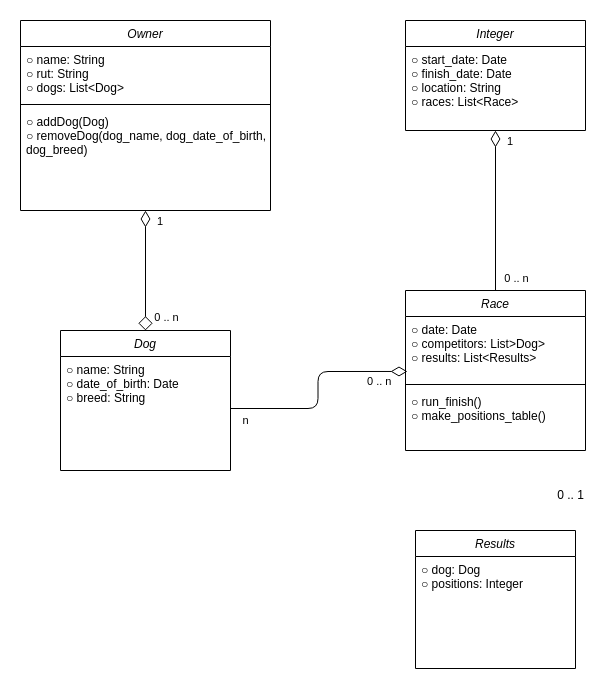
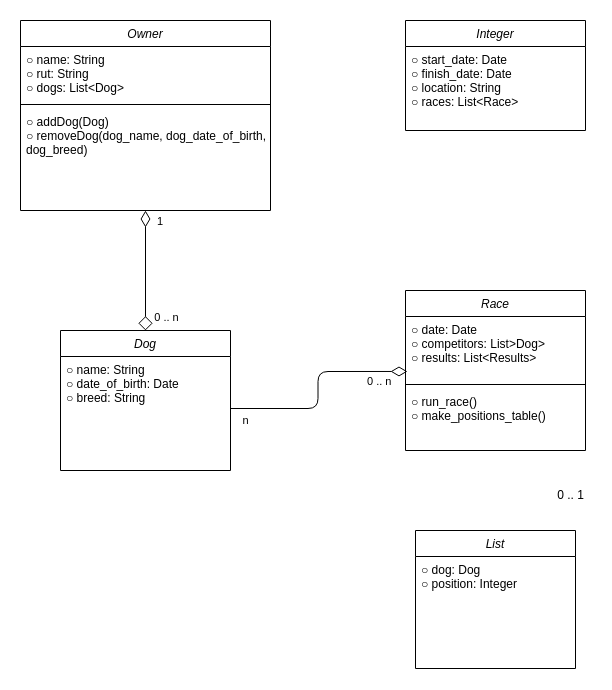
(496, 218) -> none
(453, 402) -> (450, 402)
(495, 544) -> (495, 544)
(450, 570) -> (450, 570)
